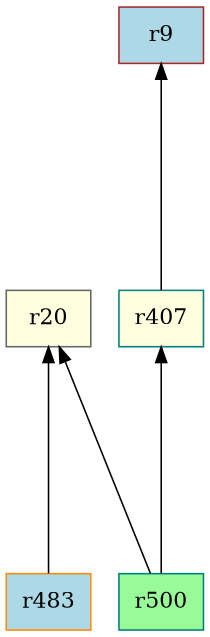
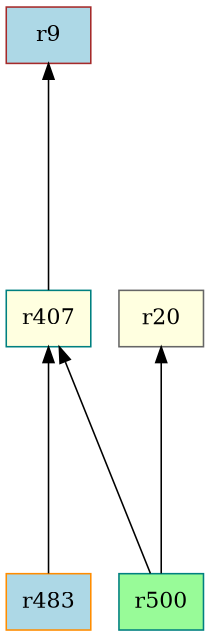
(49, 468) -> (49, 468)
